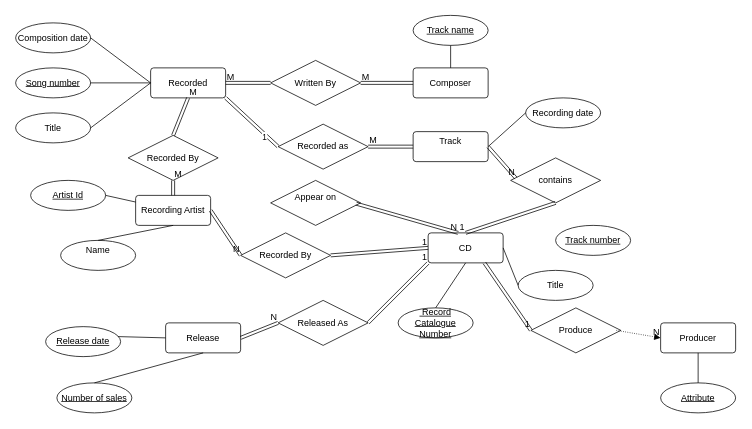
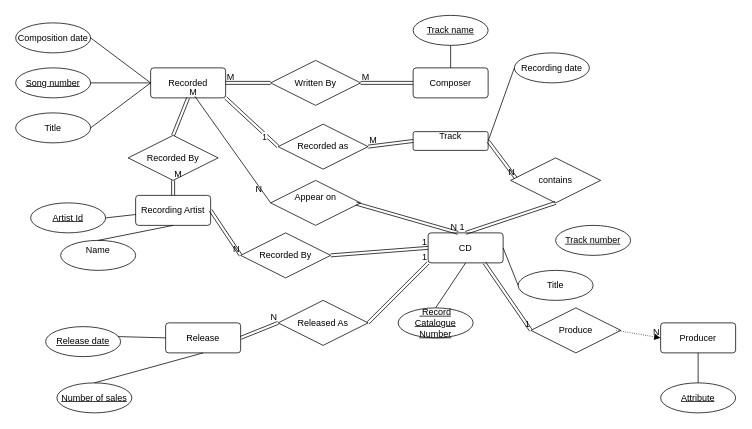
(563, 113) -> (552, 68)
(450, 147) -> (450, 141)
none -> (233, 150)
(68, 195) -> (68, 218)
